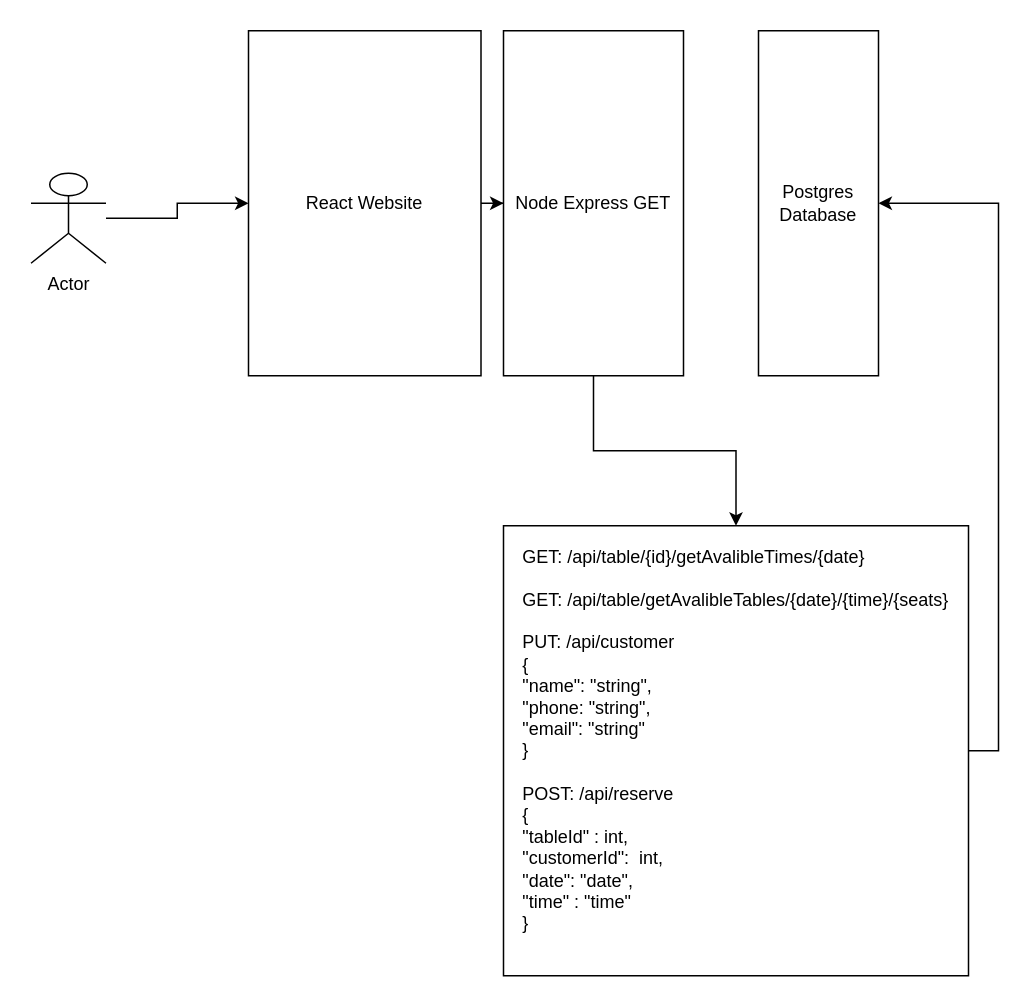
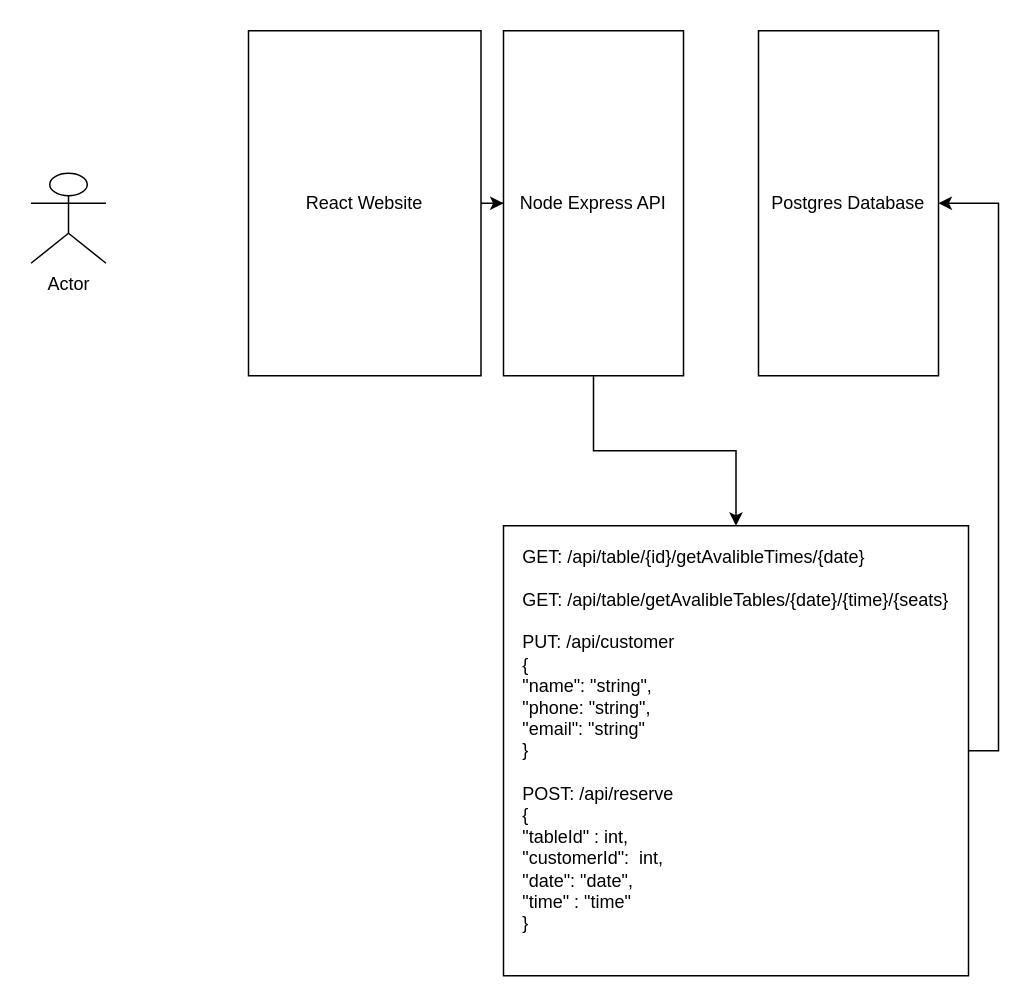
(593, 203) -> (593, 203)
(818, 203) -> (848, 203)
(177, 216) -> none
